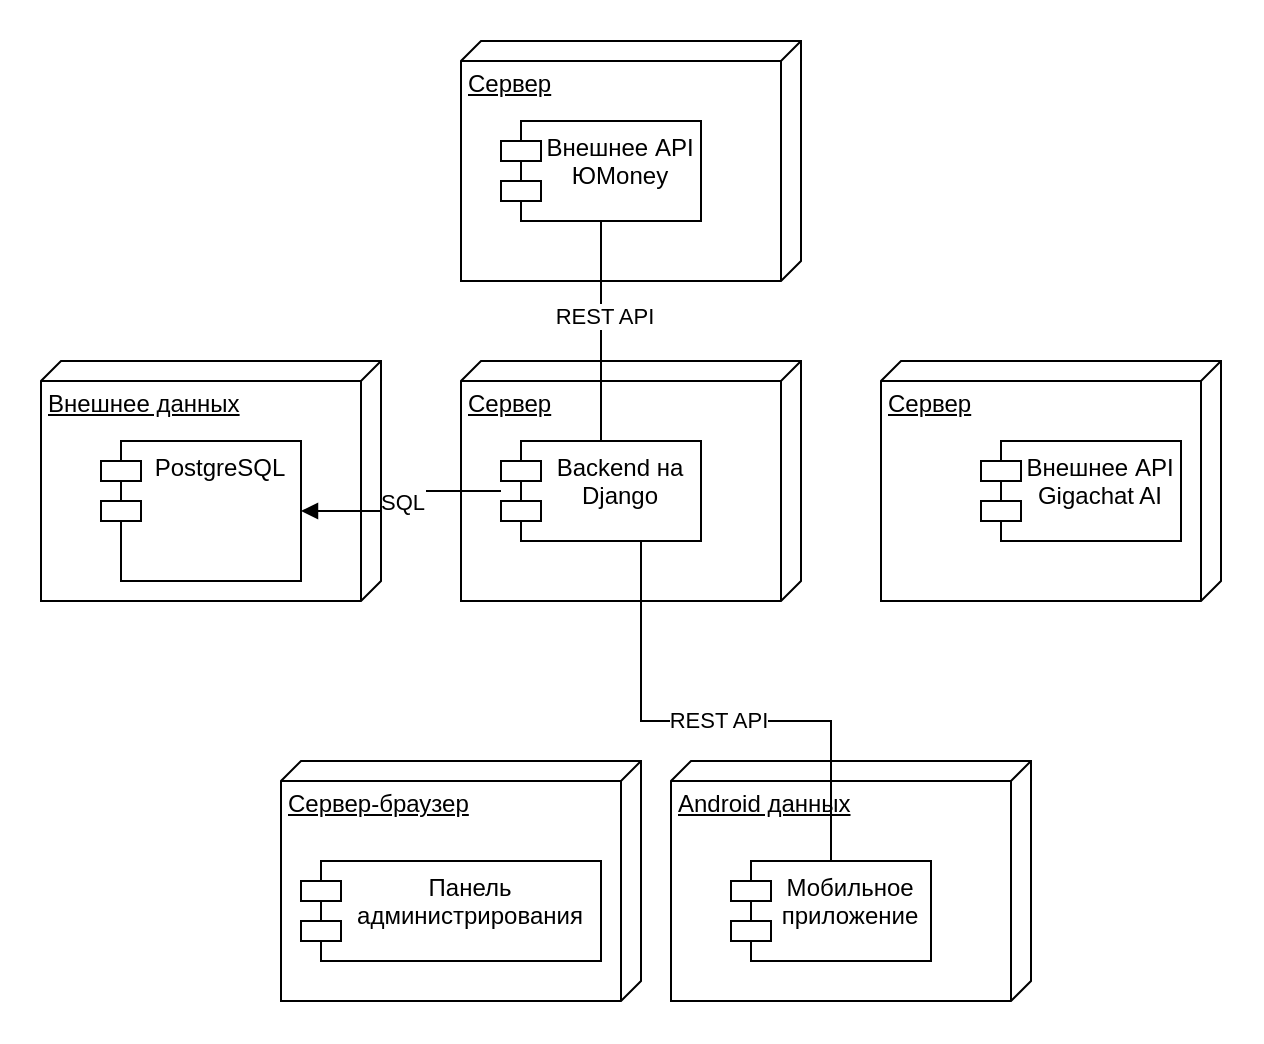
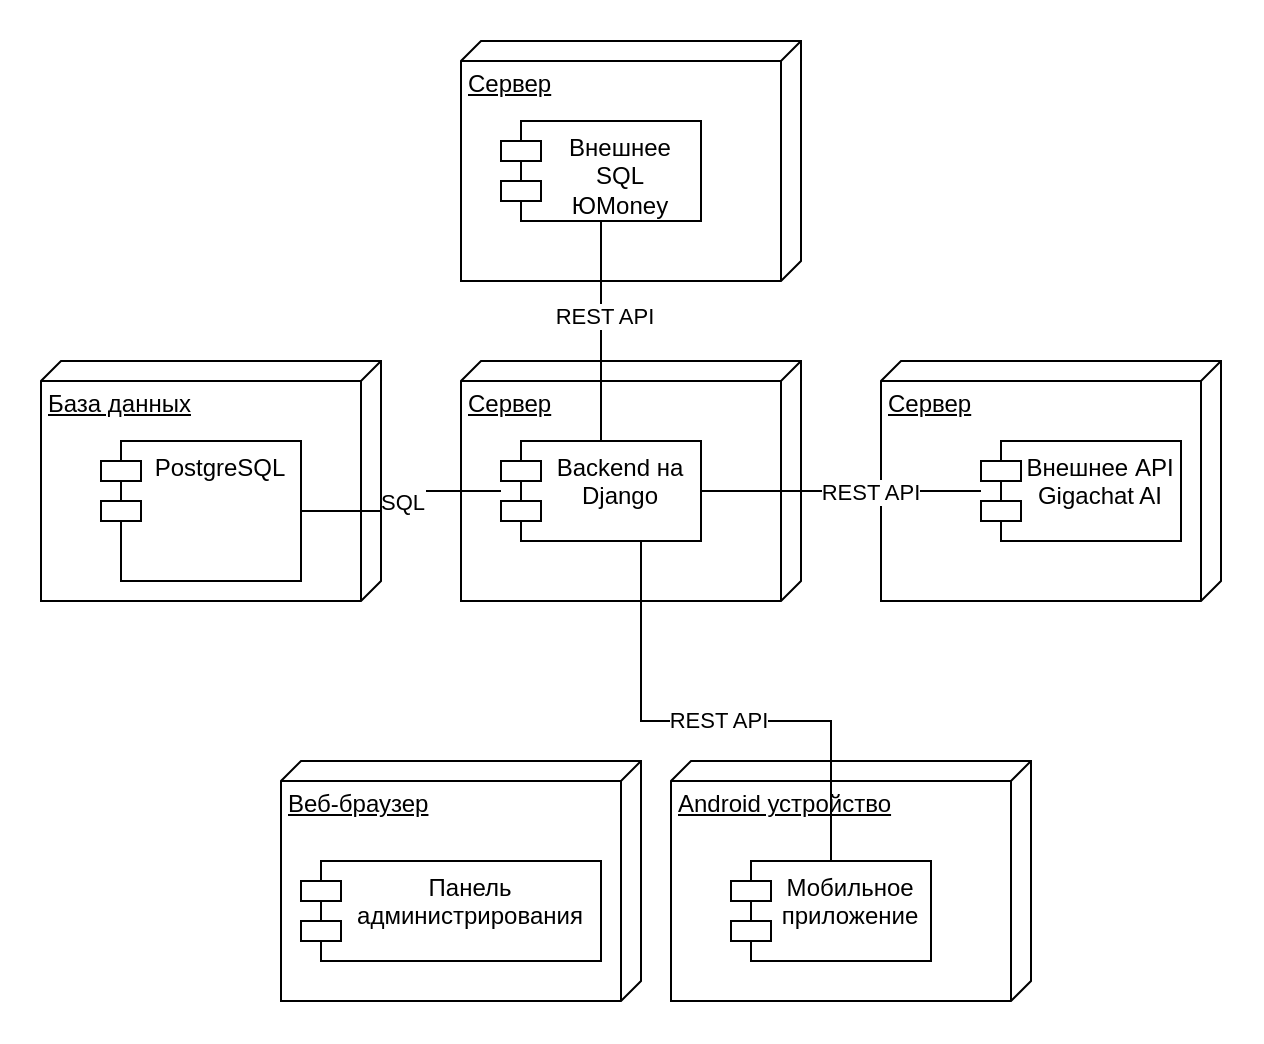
(621, 164) -> (621, 164)
(140, 405) -> (120, 405)
none -> (841, 491)
(318, 511) -> (311, 511)
(383, 805) -> (363, 805)
(767, 805) -> (794, 805)
